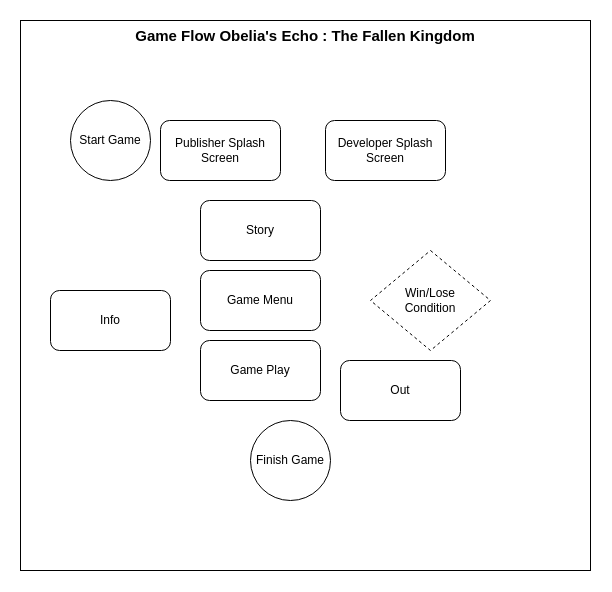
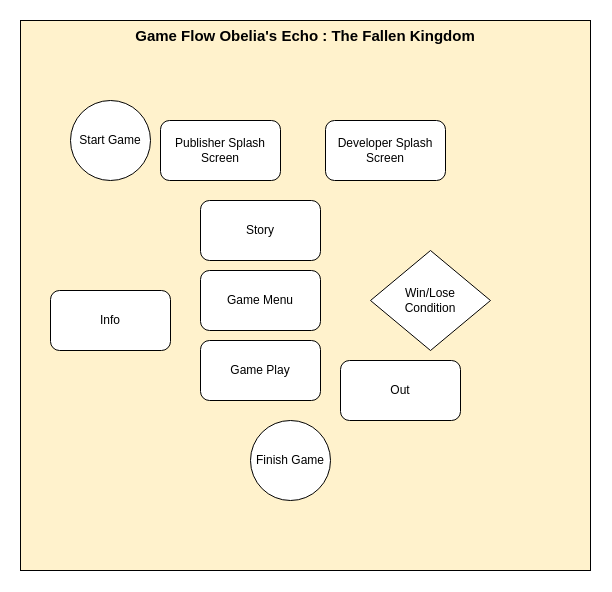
(306, 37) -> (306, 37)
(431, 301) -> (431, 301)
